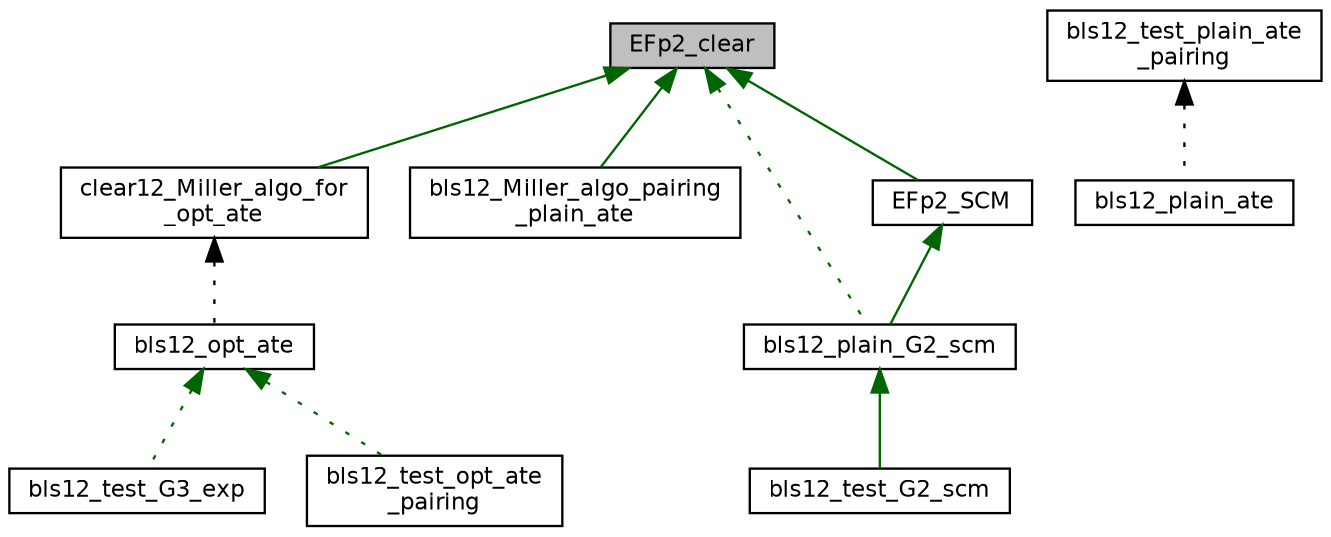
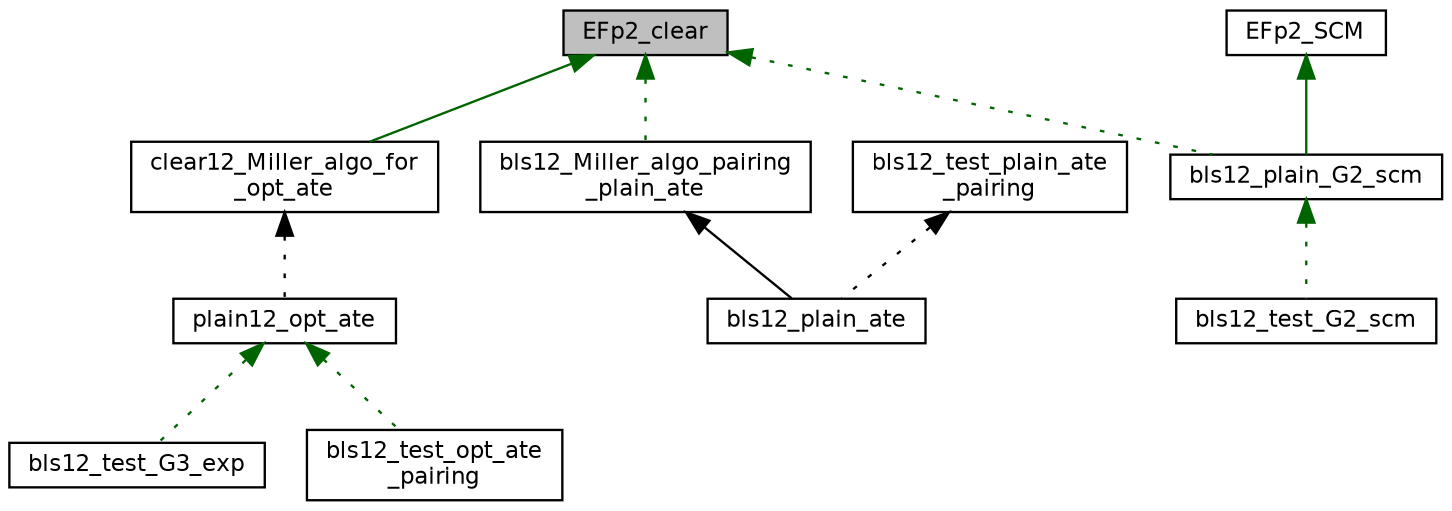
(631, 127) -> (646, 110)
(833, 130) -> none
none -> (748, 263)
(214, 347) -> (285, 321)
(880, 431) -> (1306, 261)
